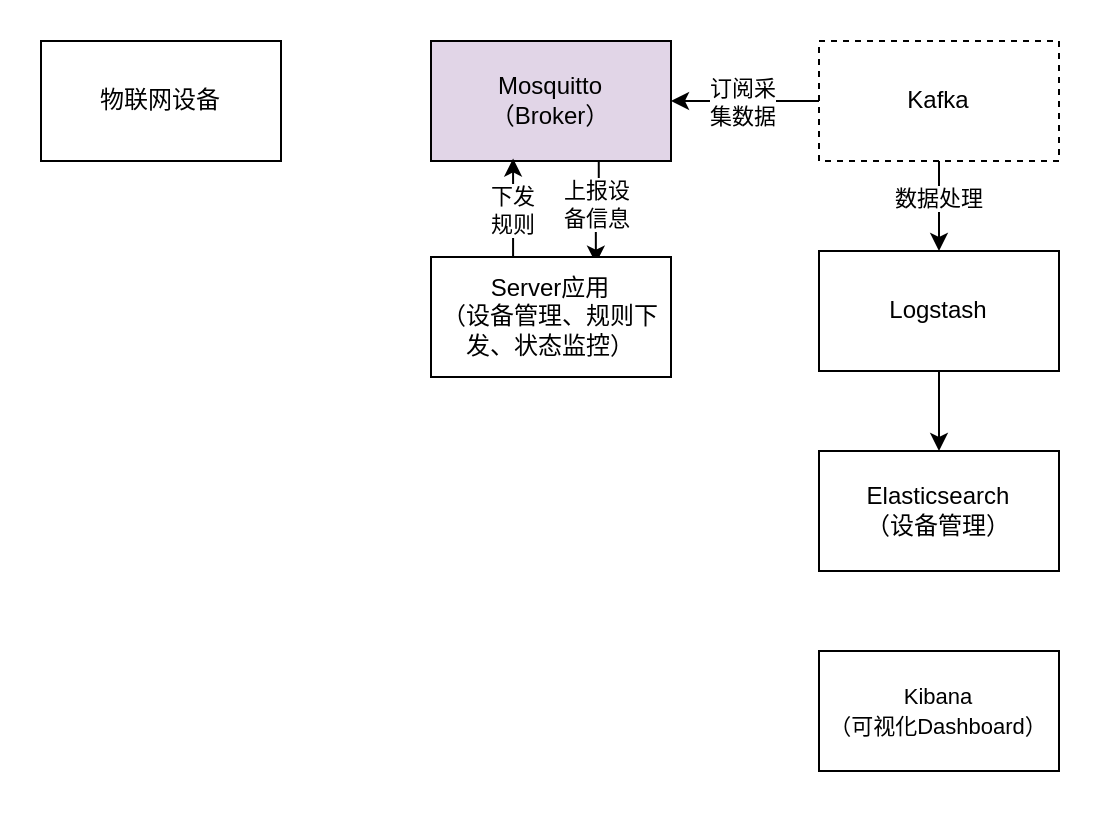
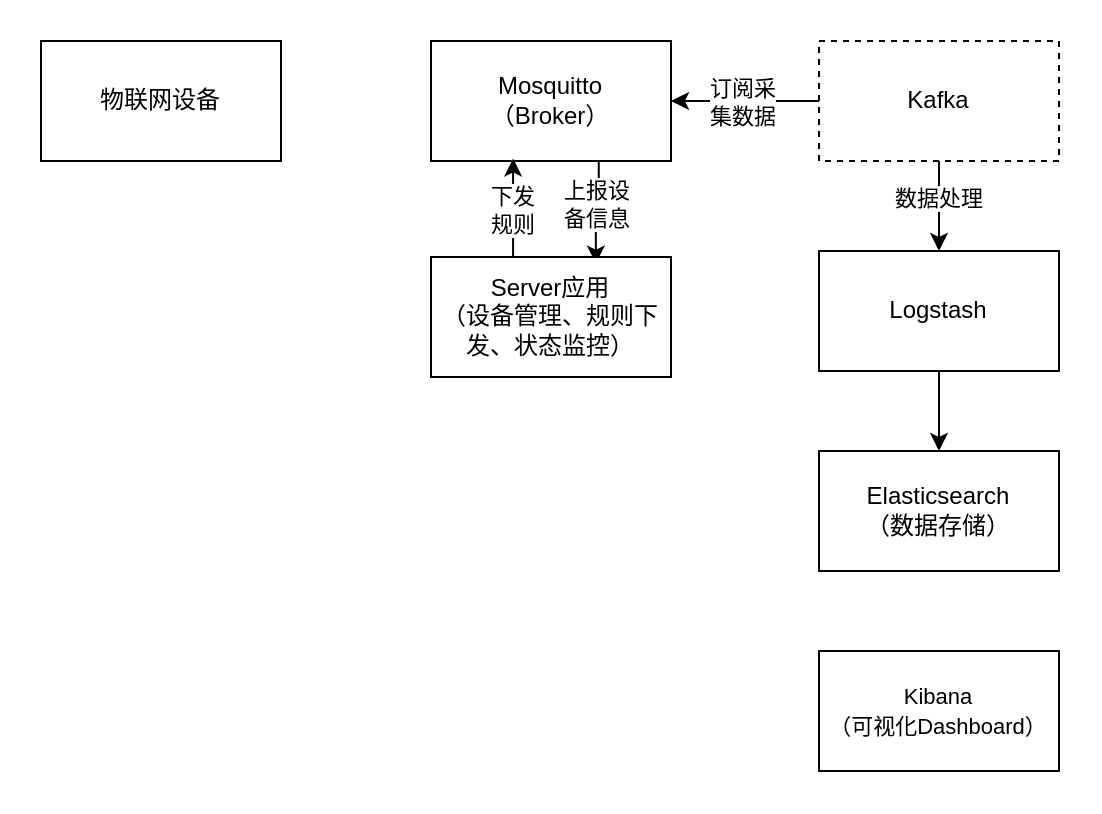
(551, 101) -> (551, 101)
(939, 511) -> (939, 511)
